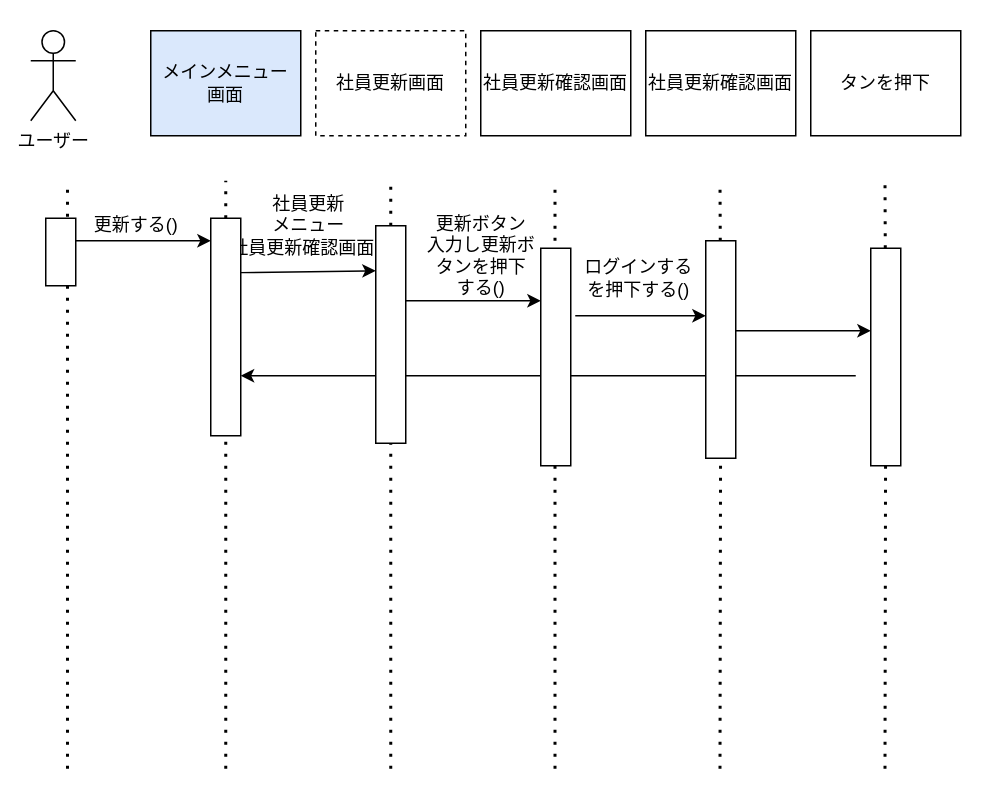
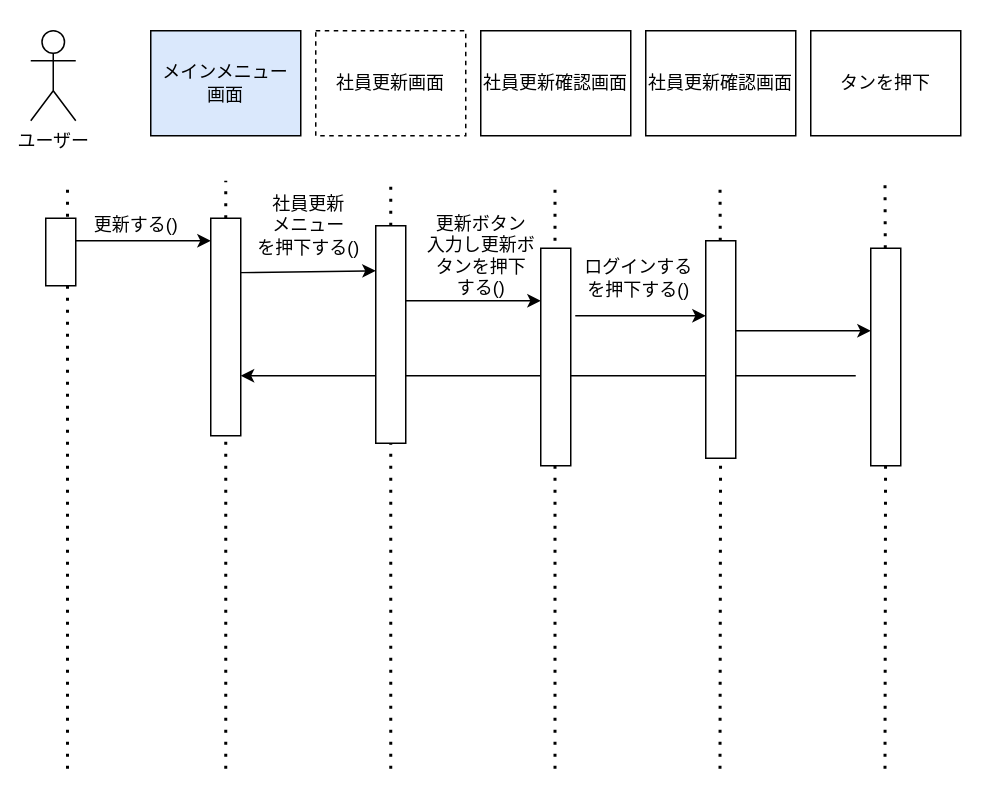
(309, 226) -> (309, 226)
